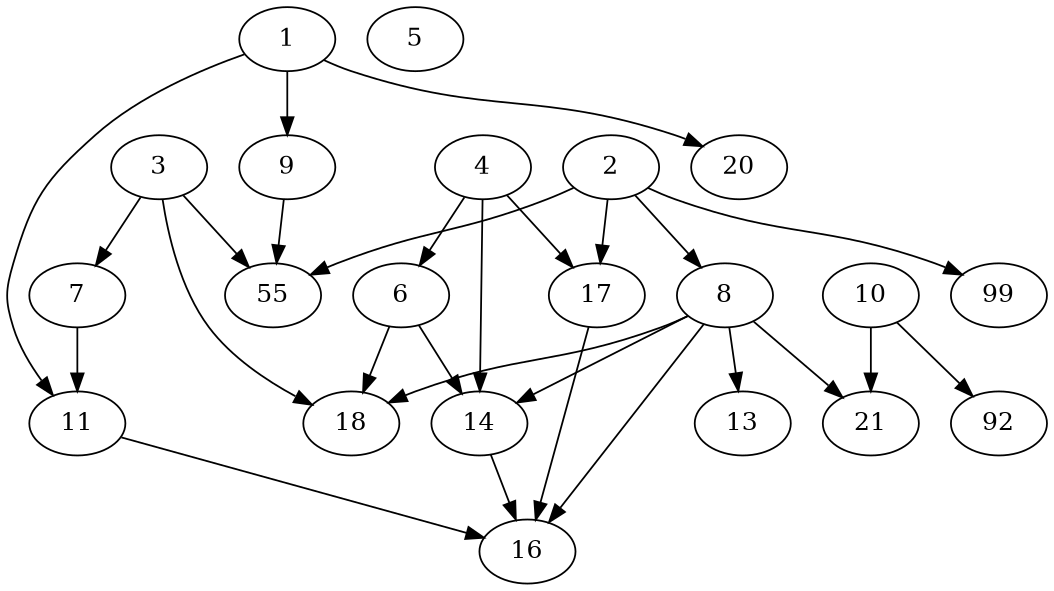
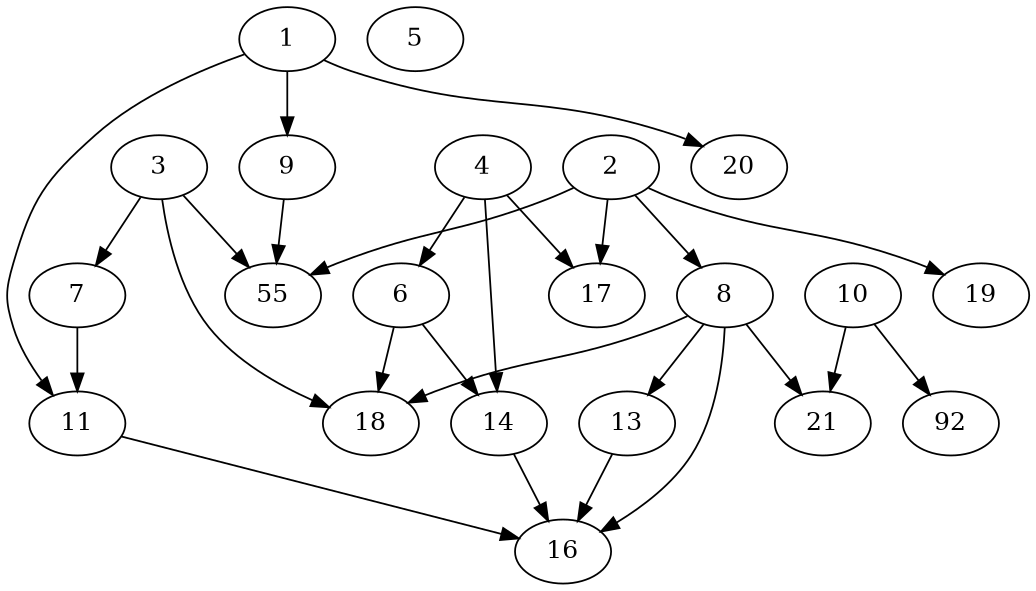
(999, 295) -> (981, 295)
(611, 355) -> none
(565, 415) -> (599, 480)
